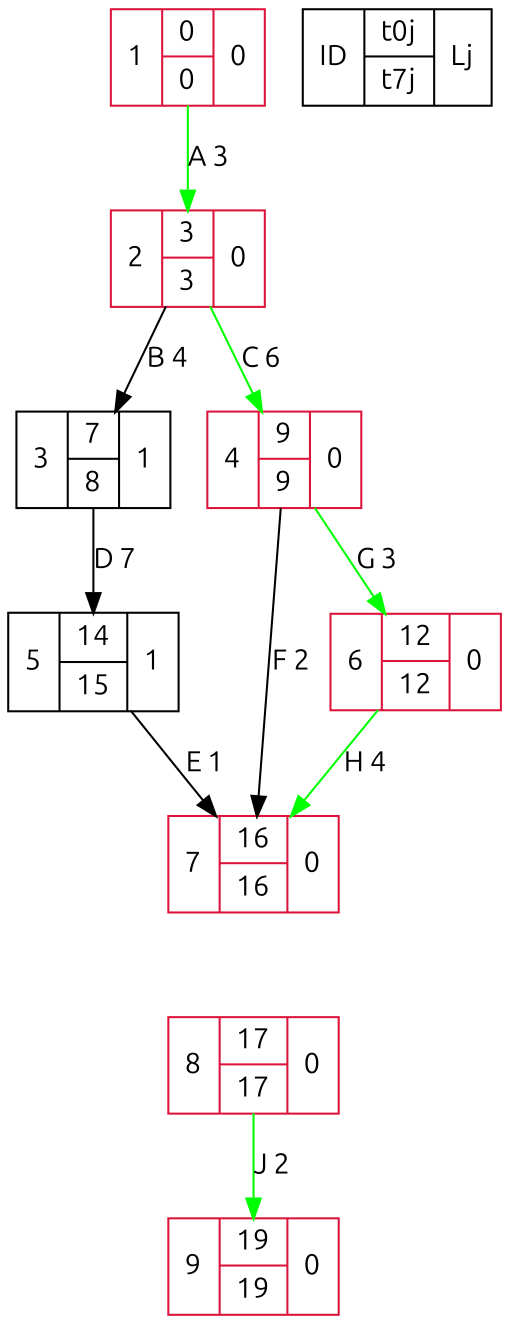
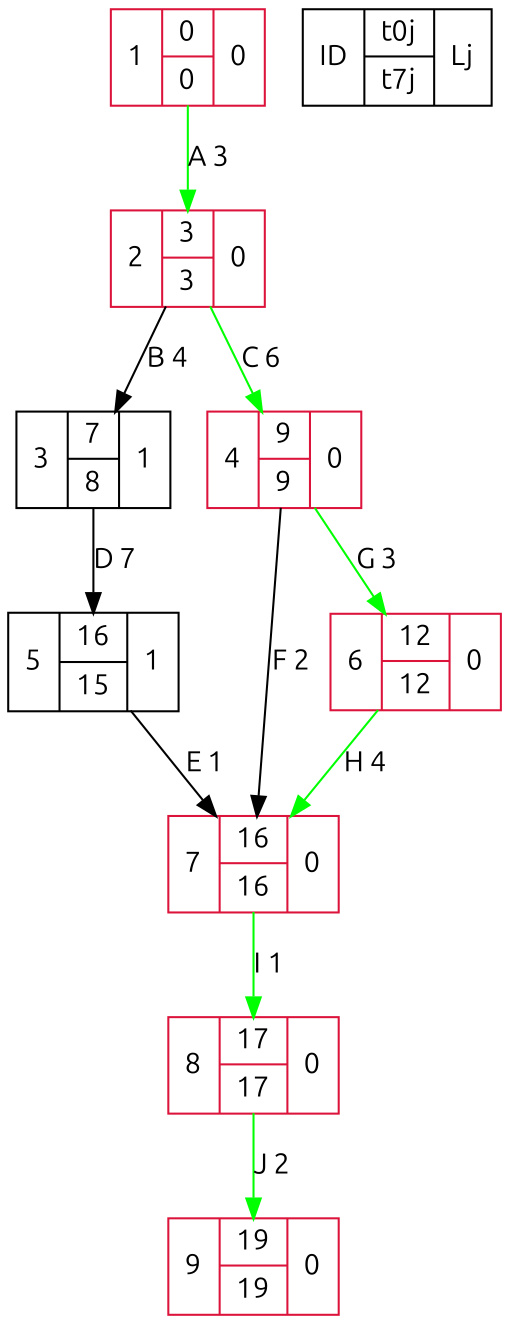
(93, 636) -> (93, 636)
none -> (254, 954)
